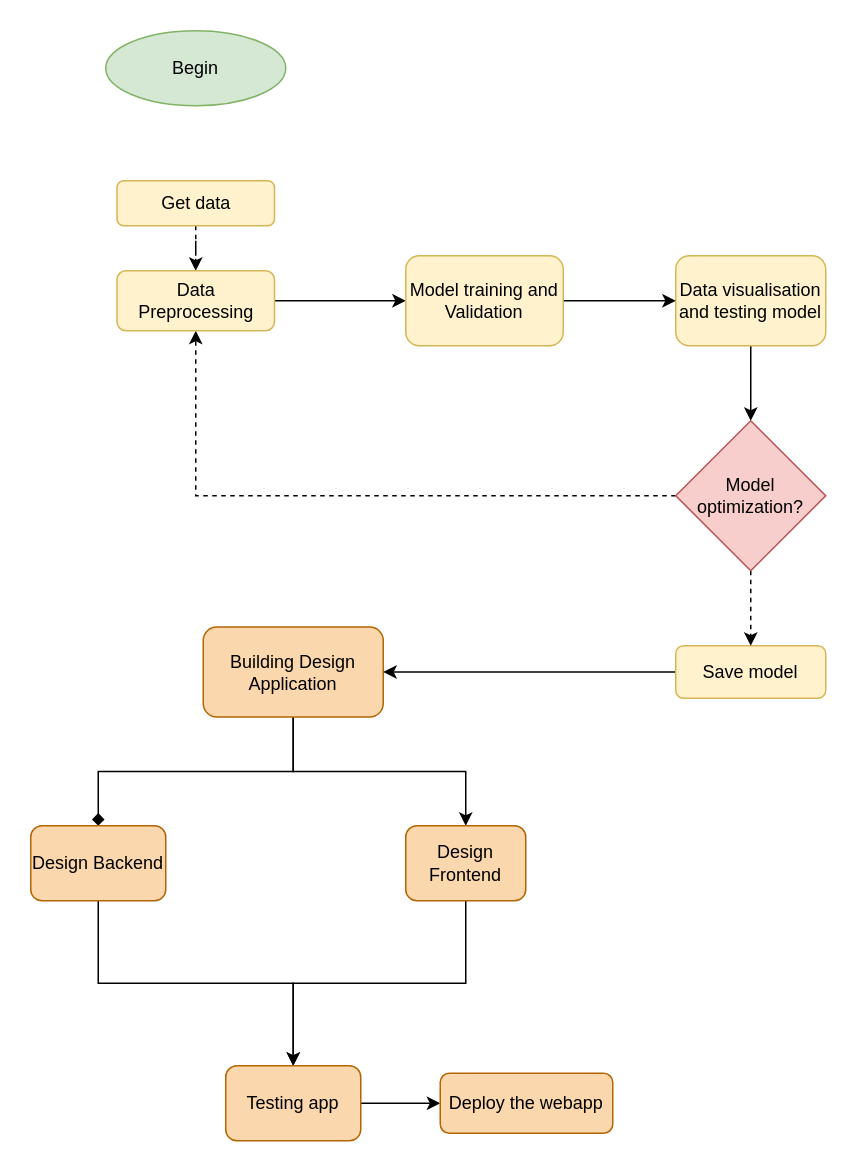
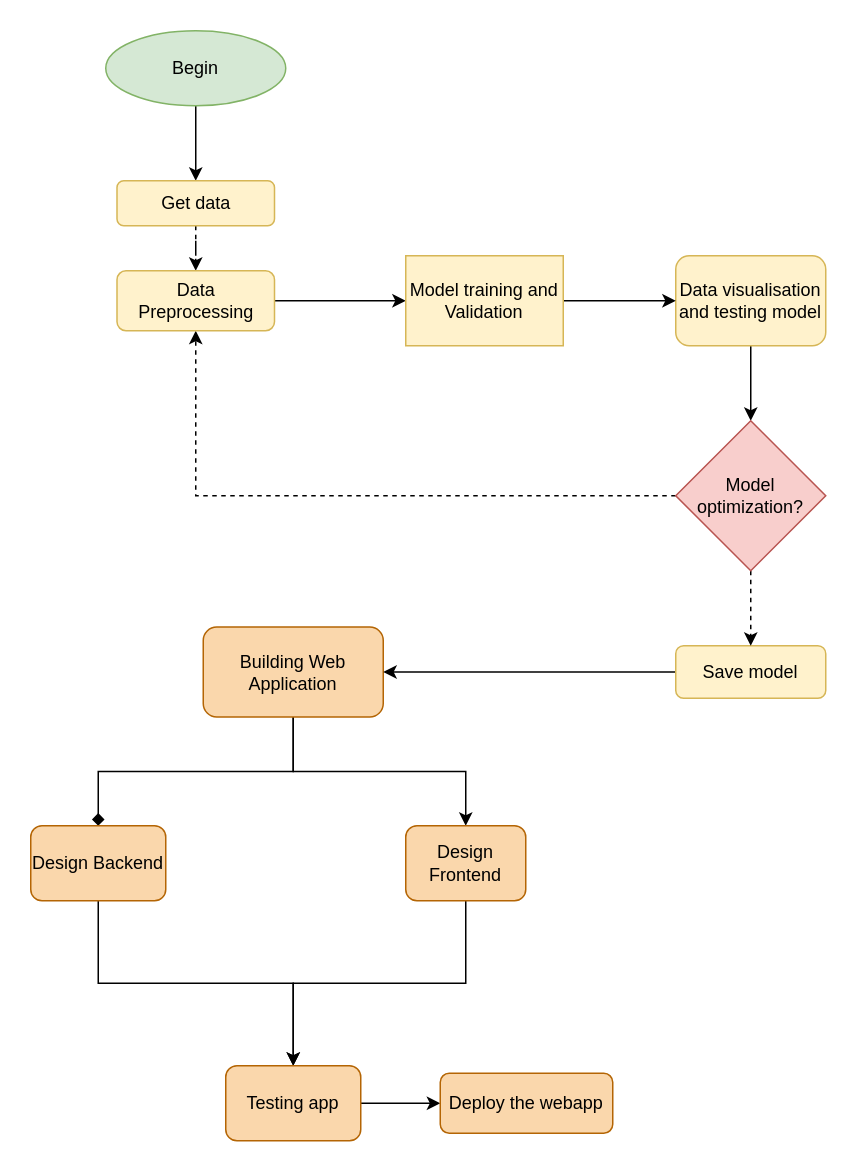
none -> (196, 138)
(485, 301) -> (485, 301)
(293, 673) -> (293, 673)
